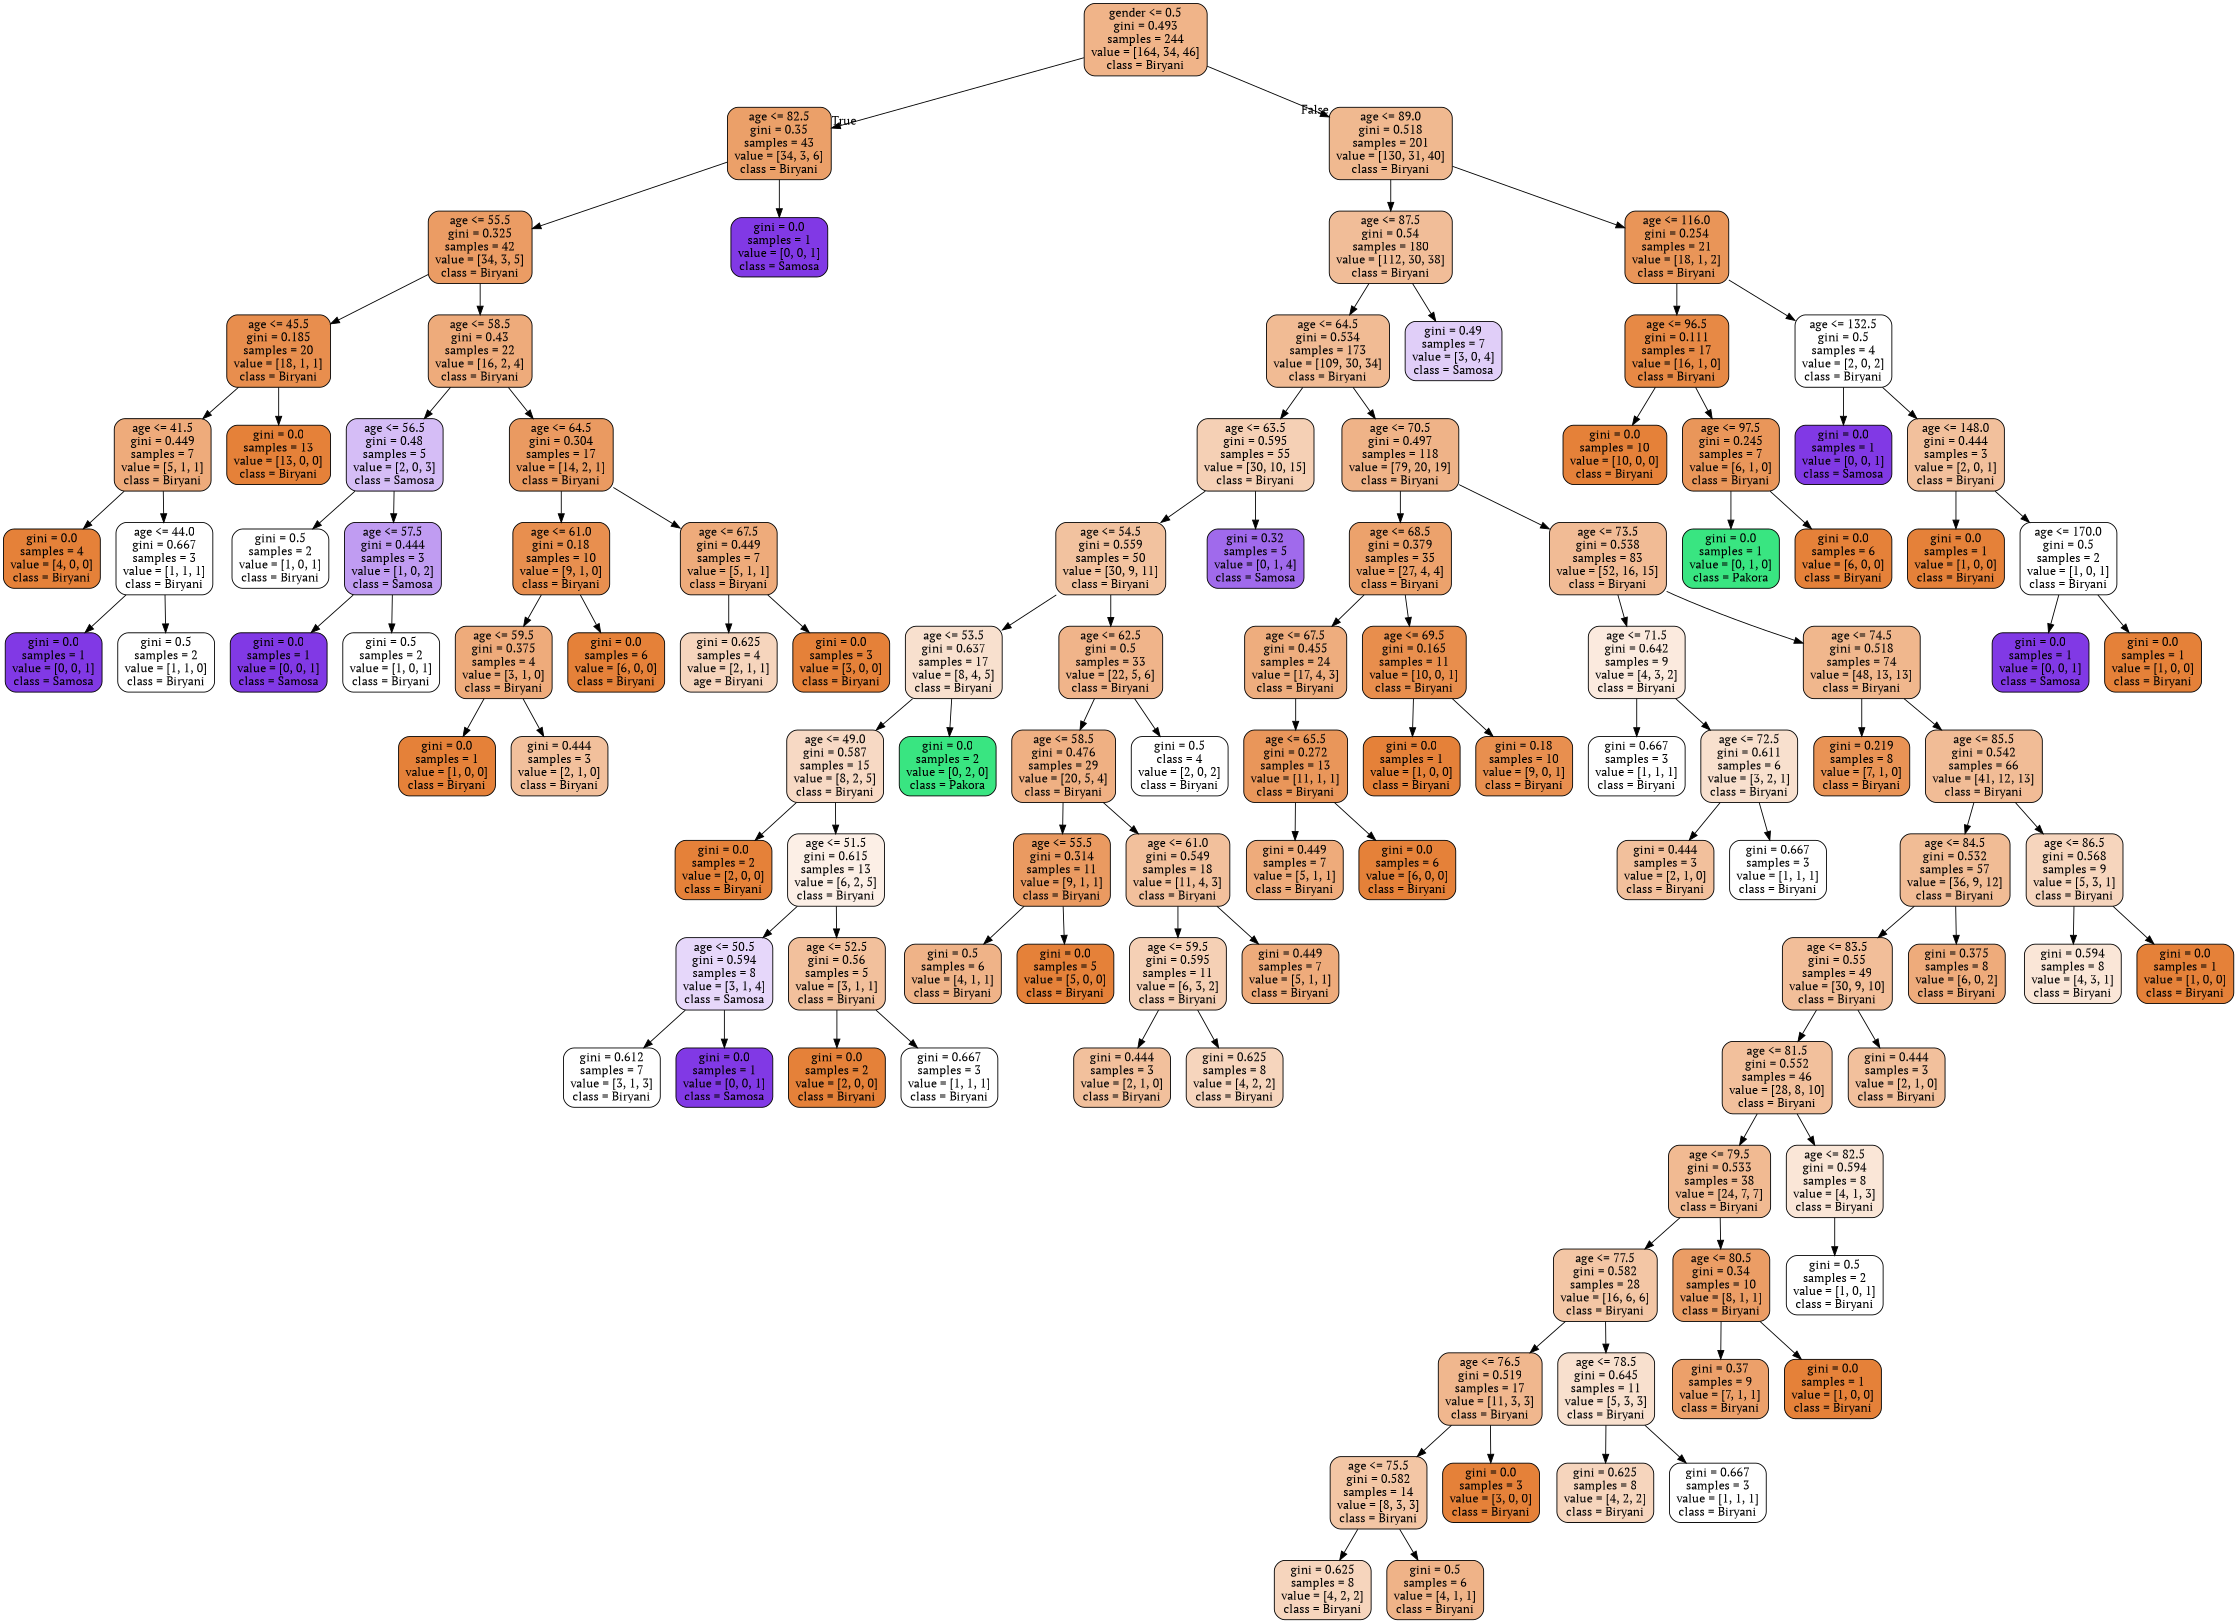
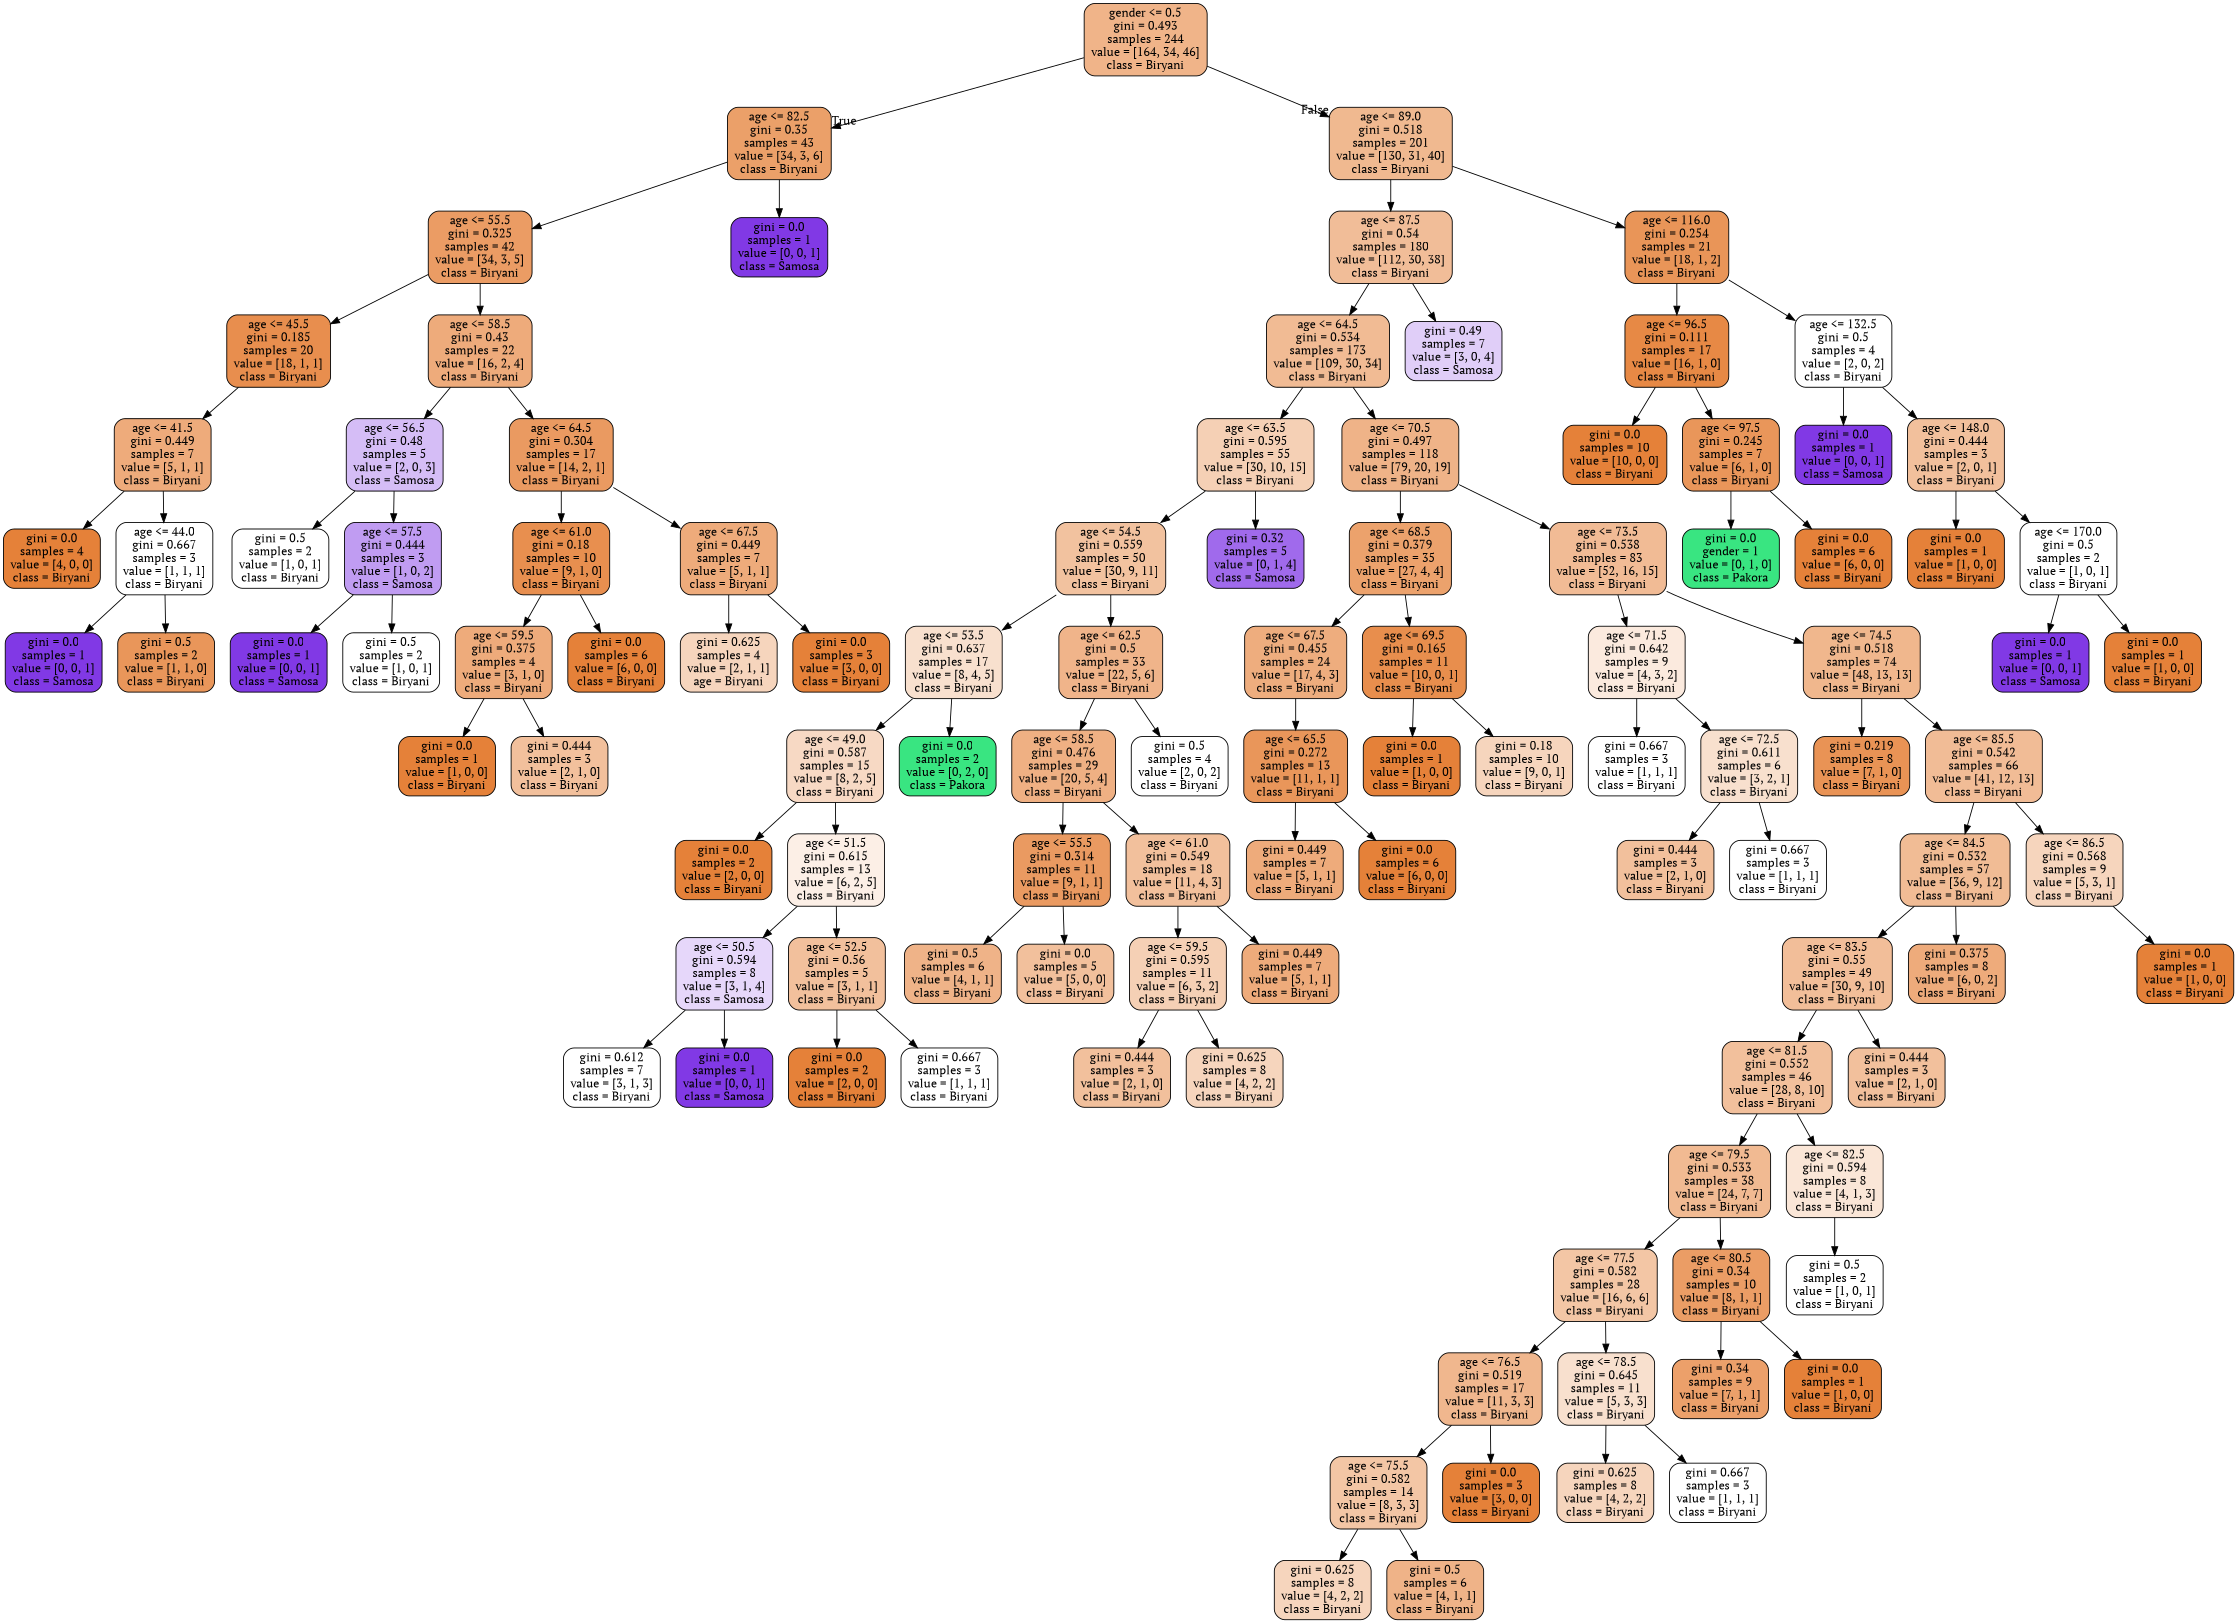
(279, 455) -> none
(1731, 559) -> (1731, 559)
(166, 662) -> (166, 662)
(1180, 766) -> (1180, 766)
(1524, 766) -> (1524, 766)
(1065, 974) -> (1065, 974)
(2073, 974) -> none
(1720, 1389) -> (1720, 1389)
